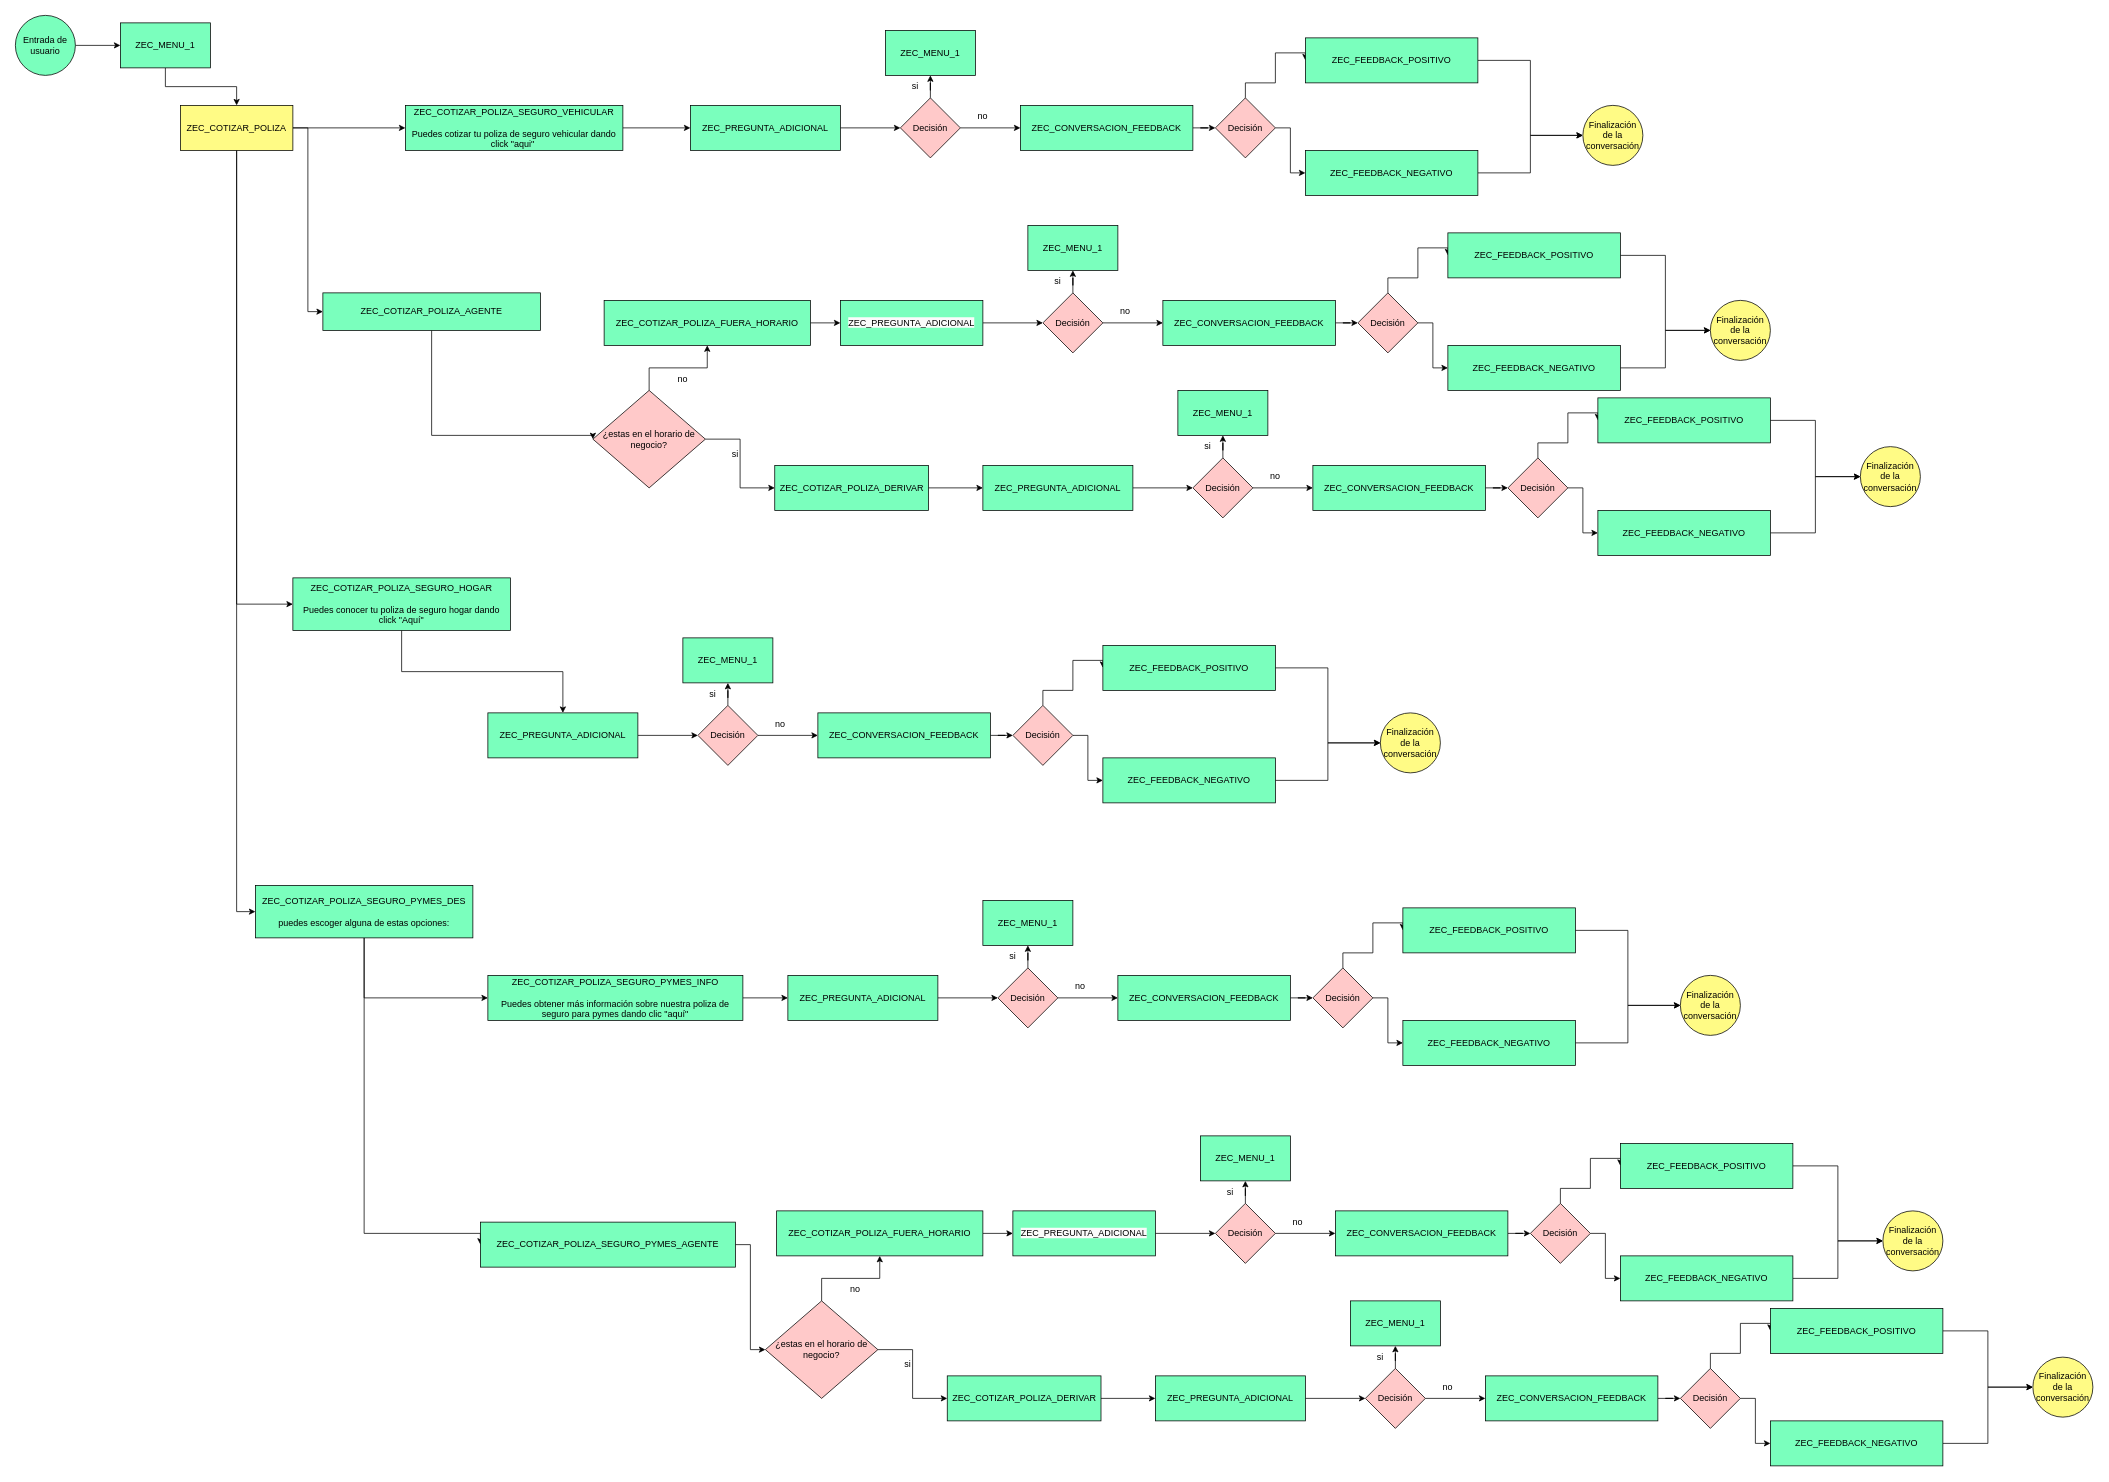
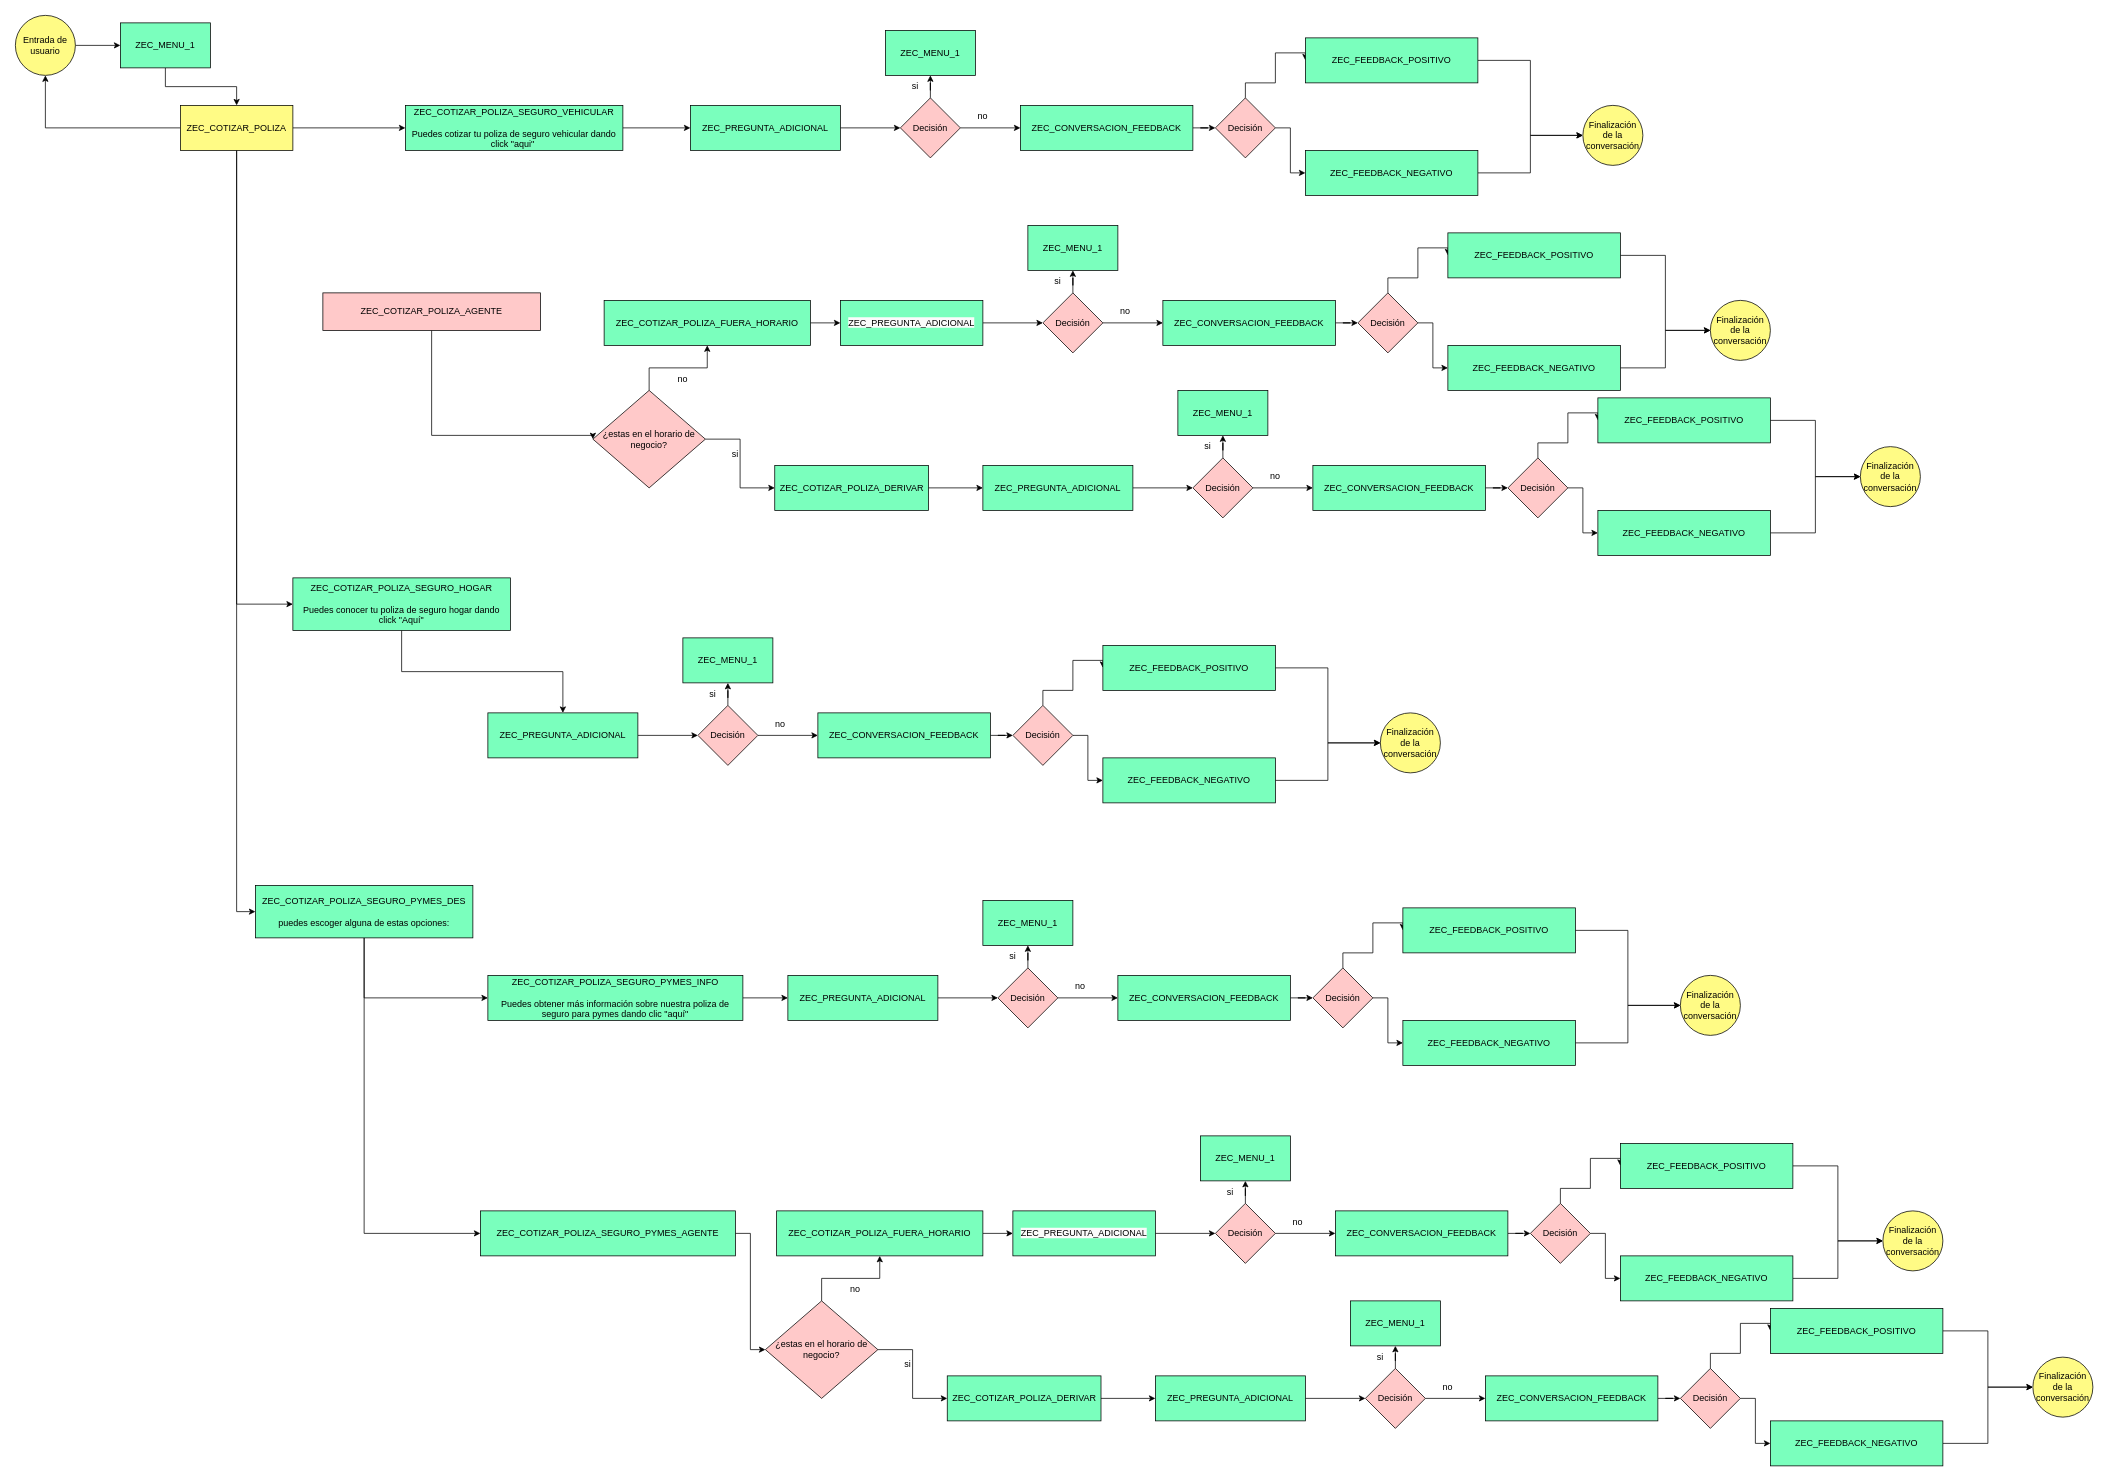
(45, 45) -> (45, 45)
(311, 312) -> (45, 106)
(432, 312) -> (432, 312)
(608, 1245) -> (608, 1233)
